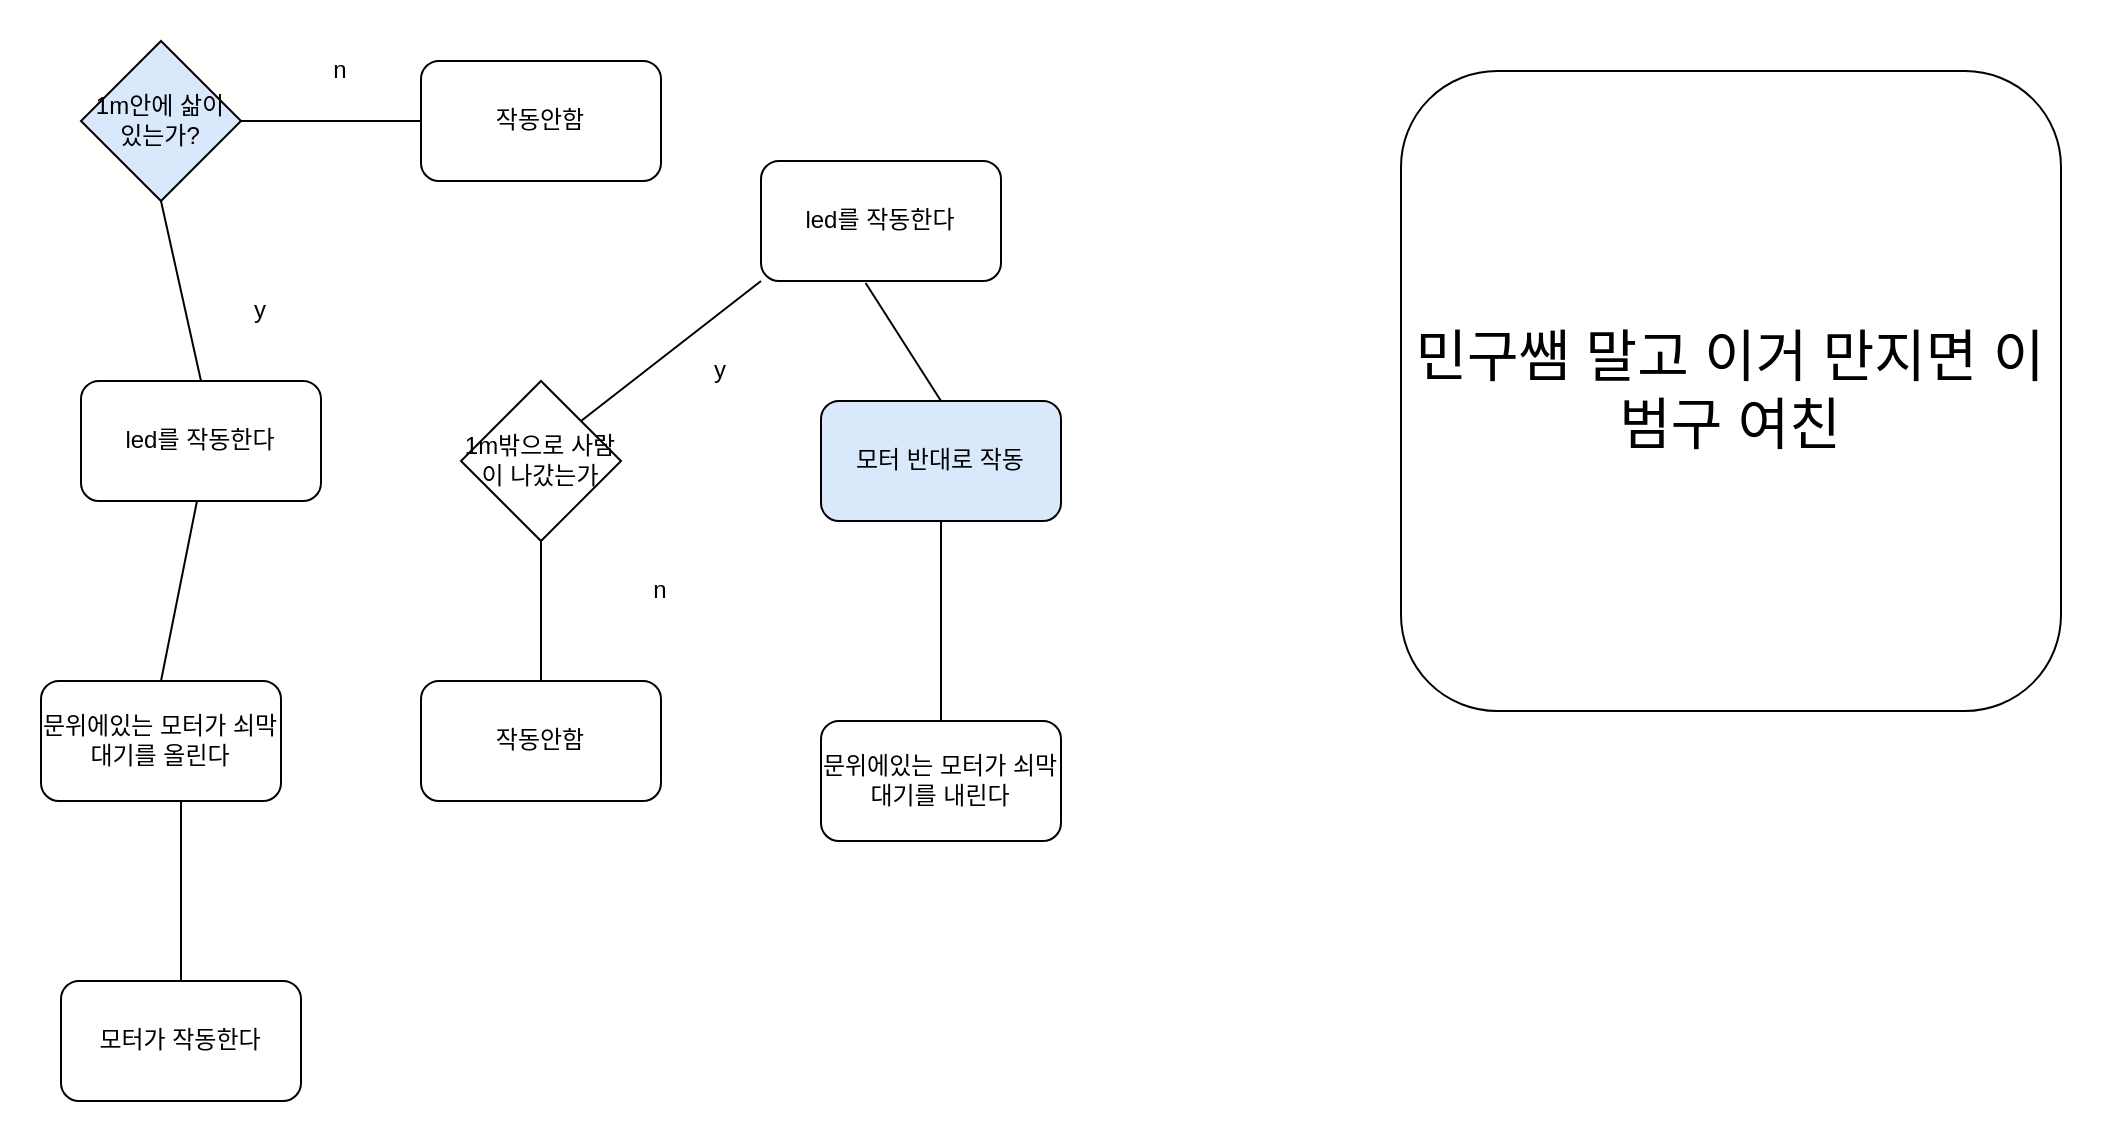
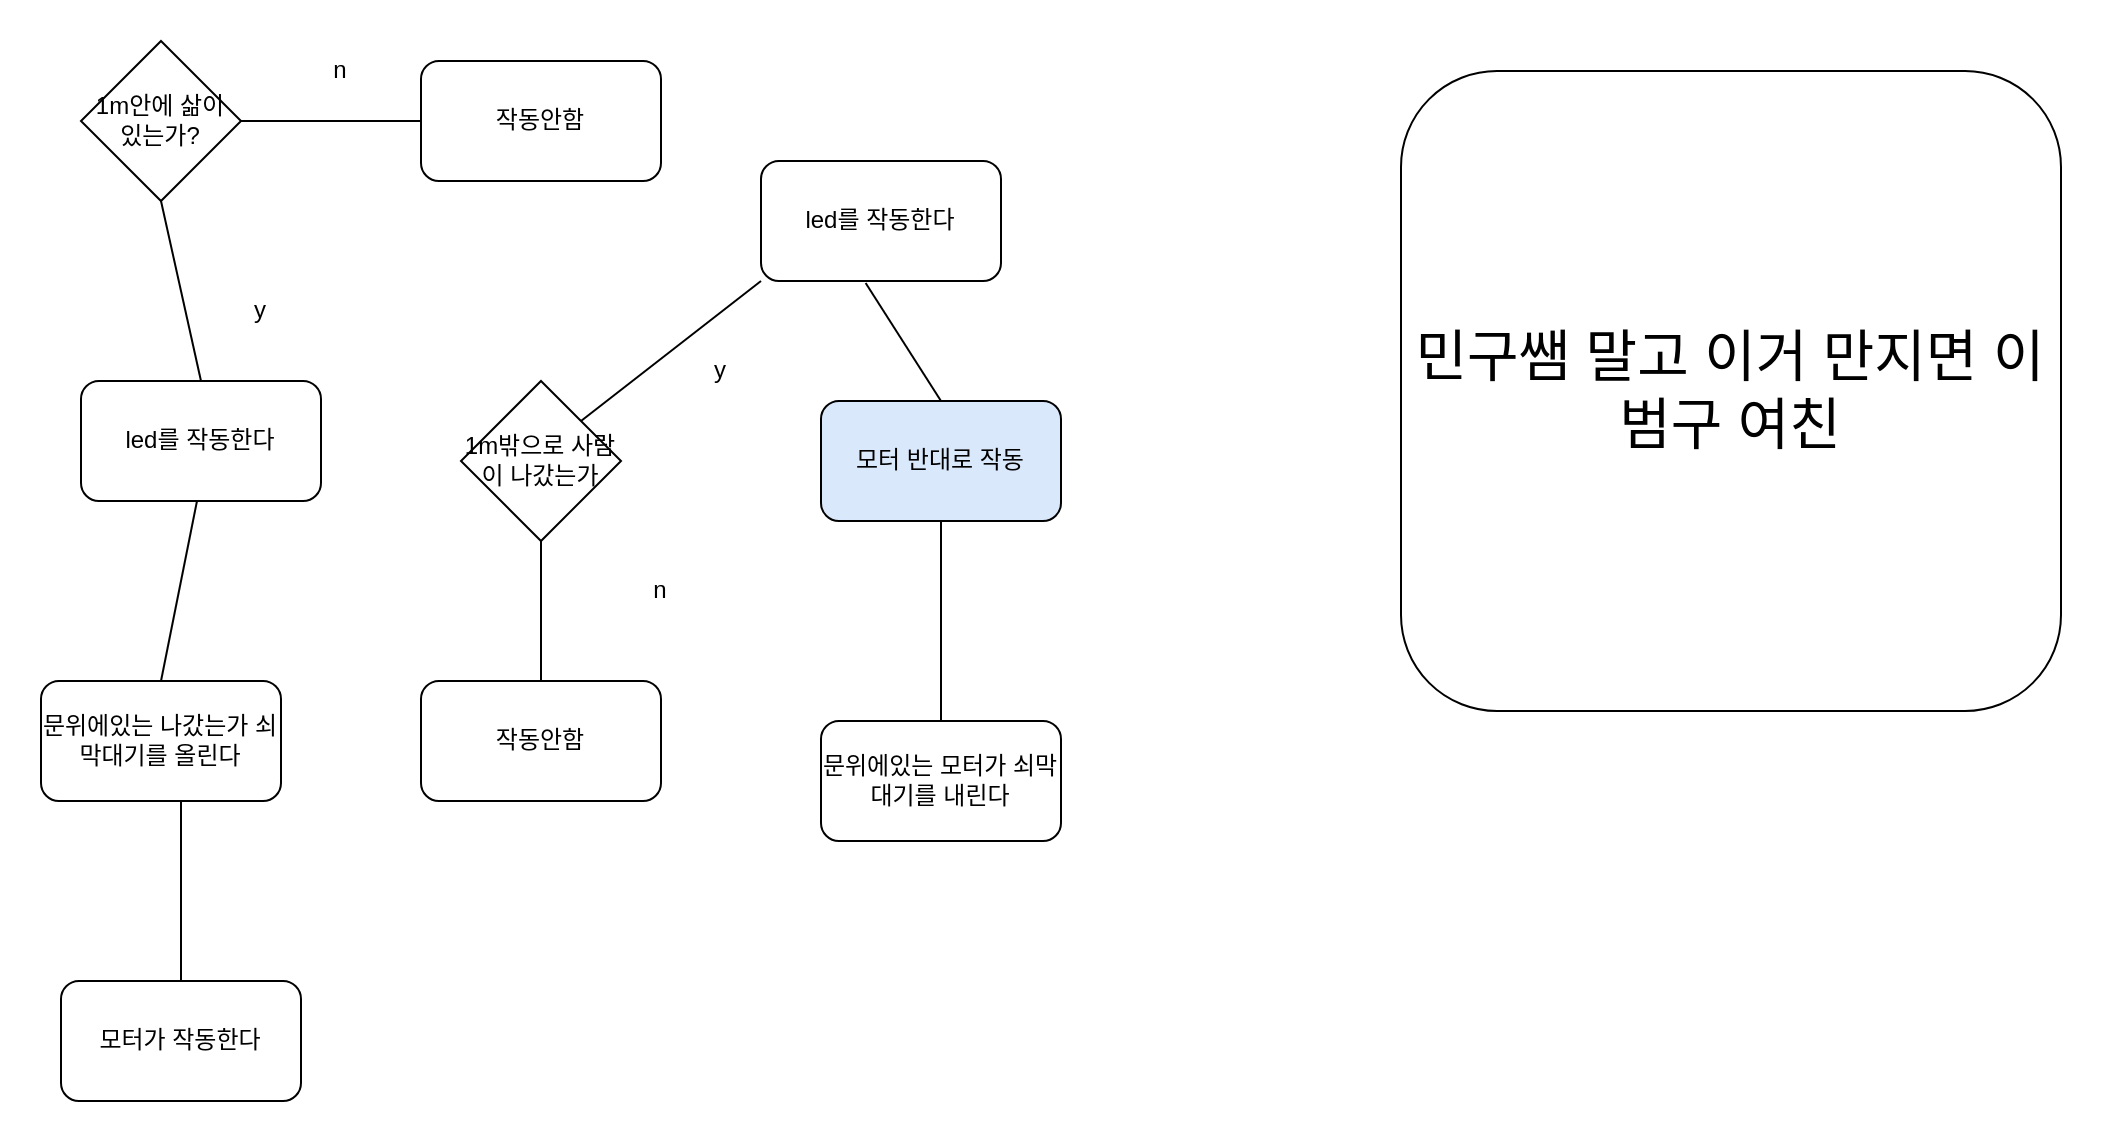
(161, 121) -> (161, 121)
(161, 741) -> (161, 741)
